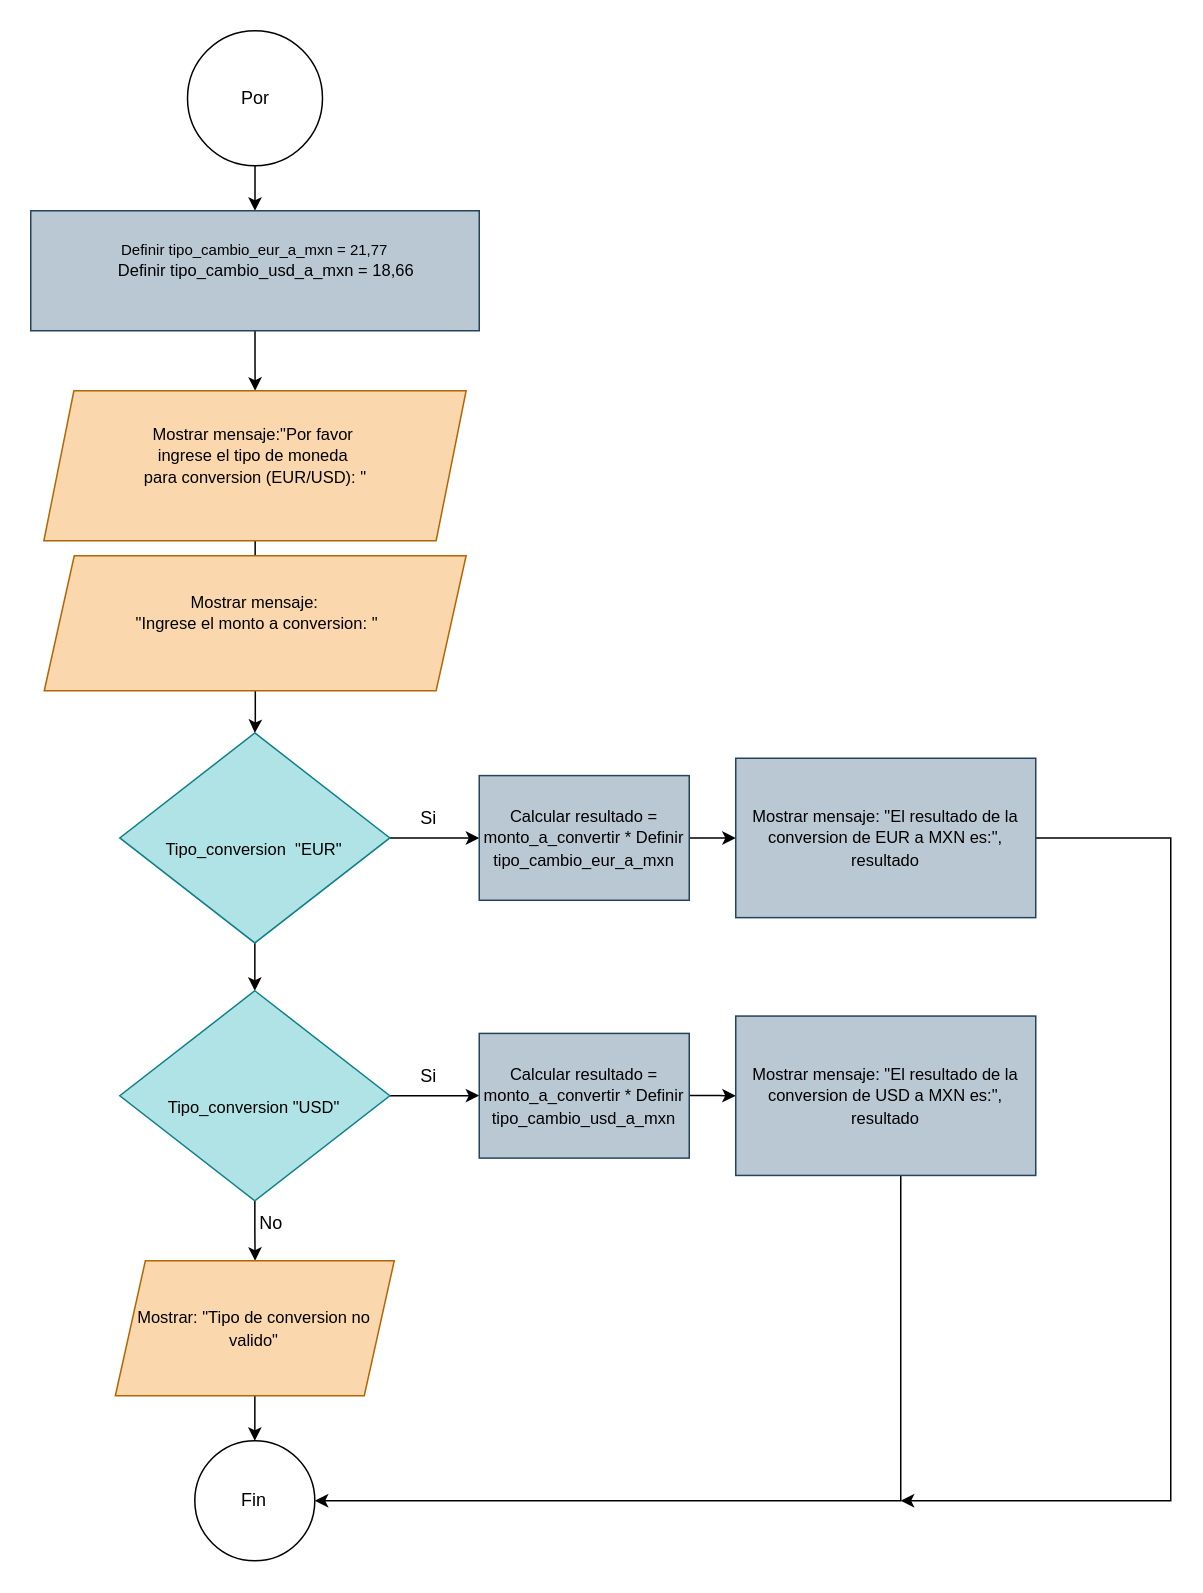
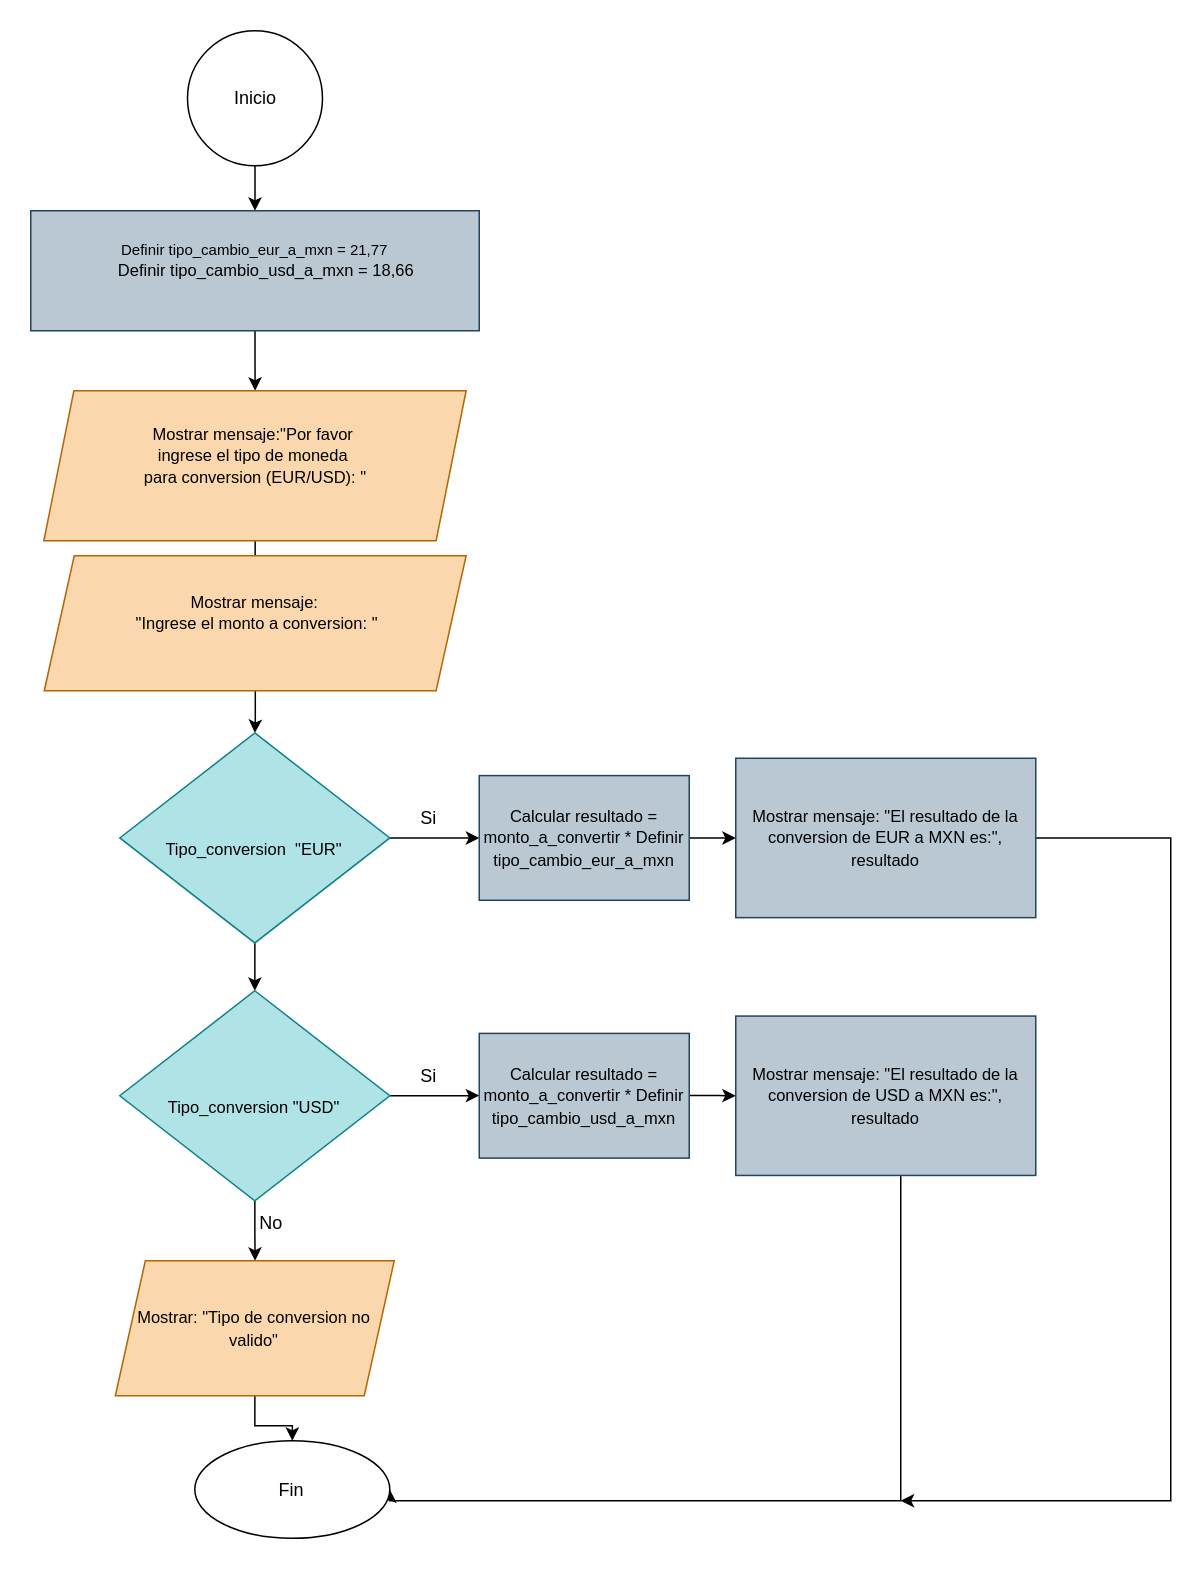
(256, 98) -> (256, 98)
(255, 1501) -> (292, 1490)
